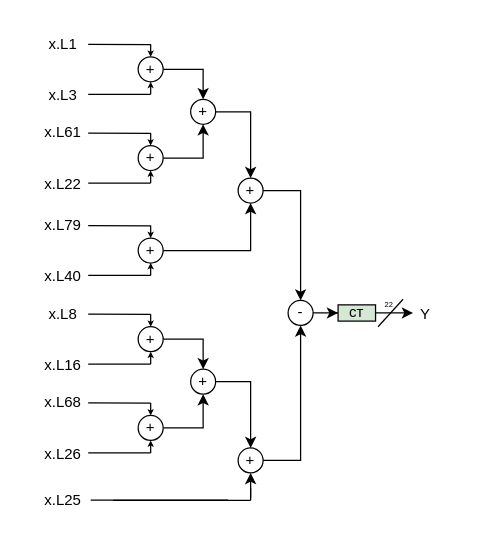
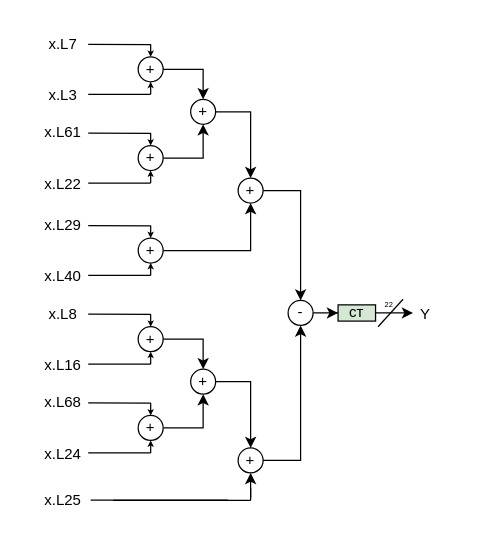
(63, 44) -> (63, 44)
(63, 226) -> (63, 226)
(63, 454) -> (63, 454)
